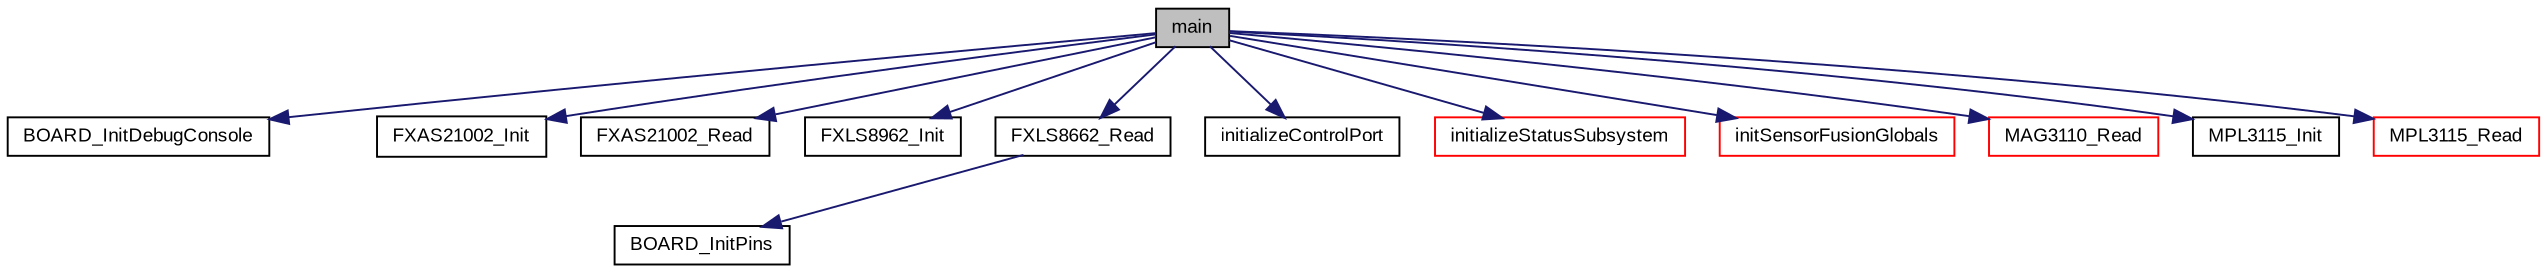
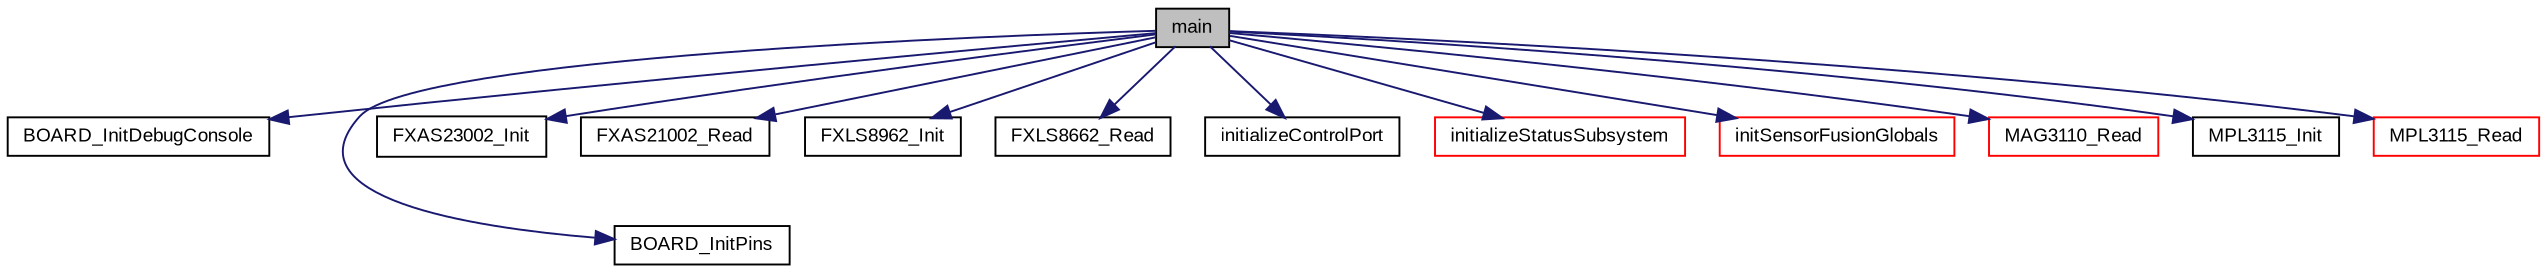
(462, 137) -> (462, 137)
(902, 188) -> (595, 64)
